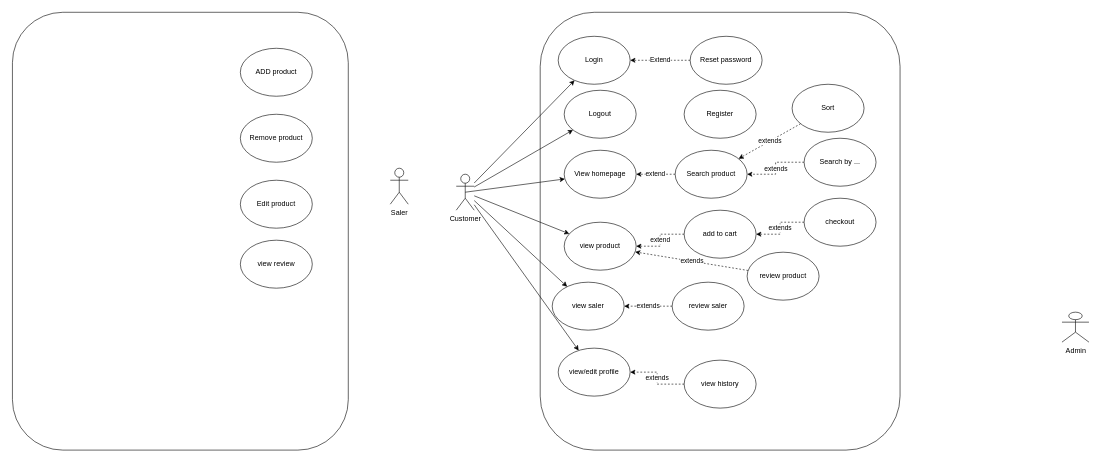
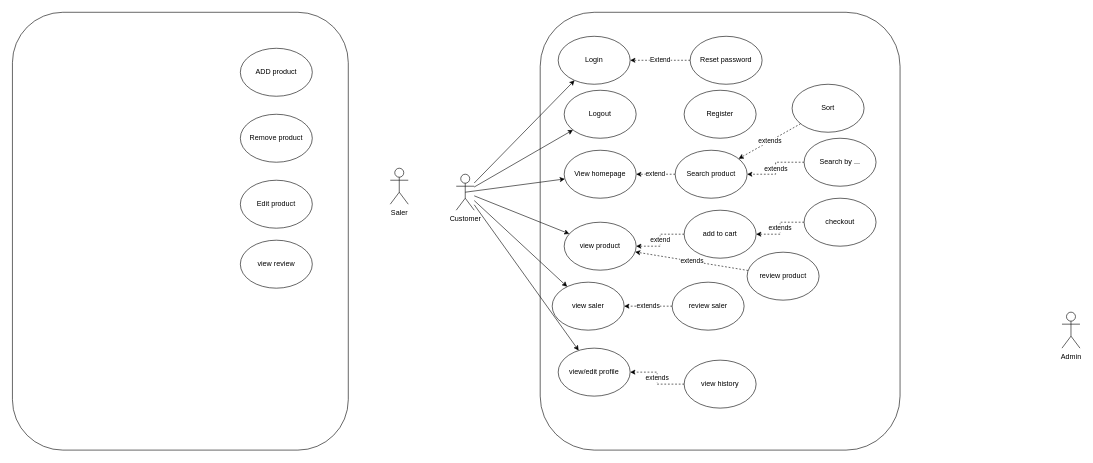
(1076, 327) -> (1071, 330)
